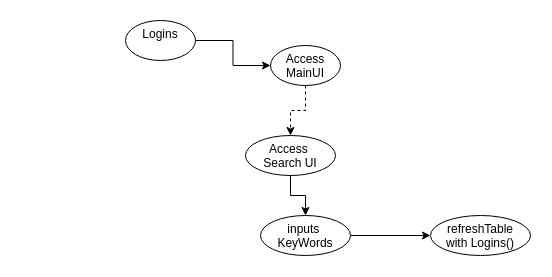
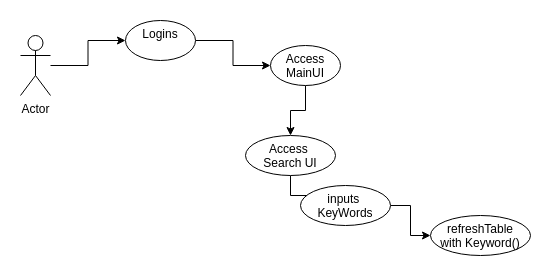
none -> (88, 57)
none -> (36, 66)
(302, 111) -> (302, 111)
(306, 236) -> (346, 206)
(481, 237) -> (481, 237)
